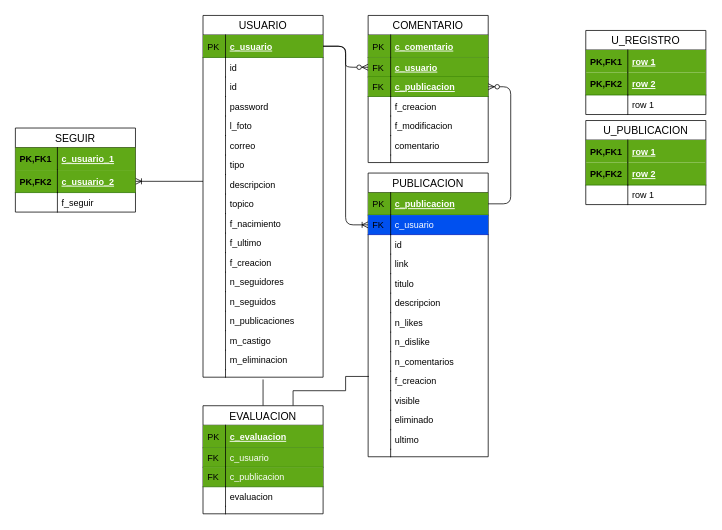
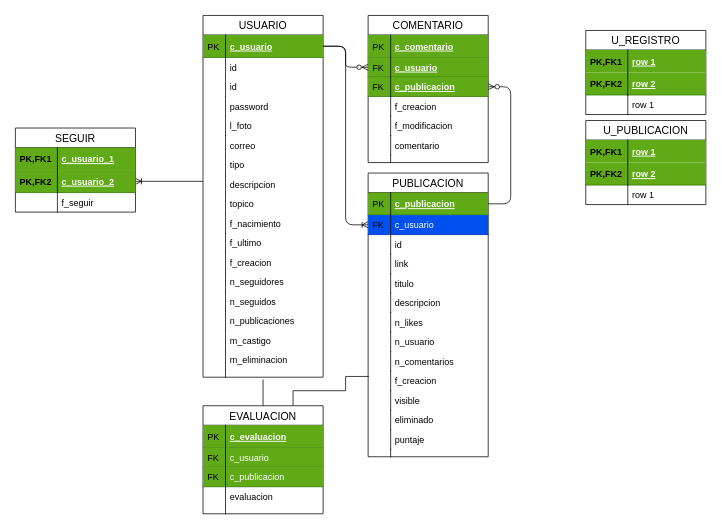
(414, 342) -> (416, 342)
(407, 440) -> (412, 440)
